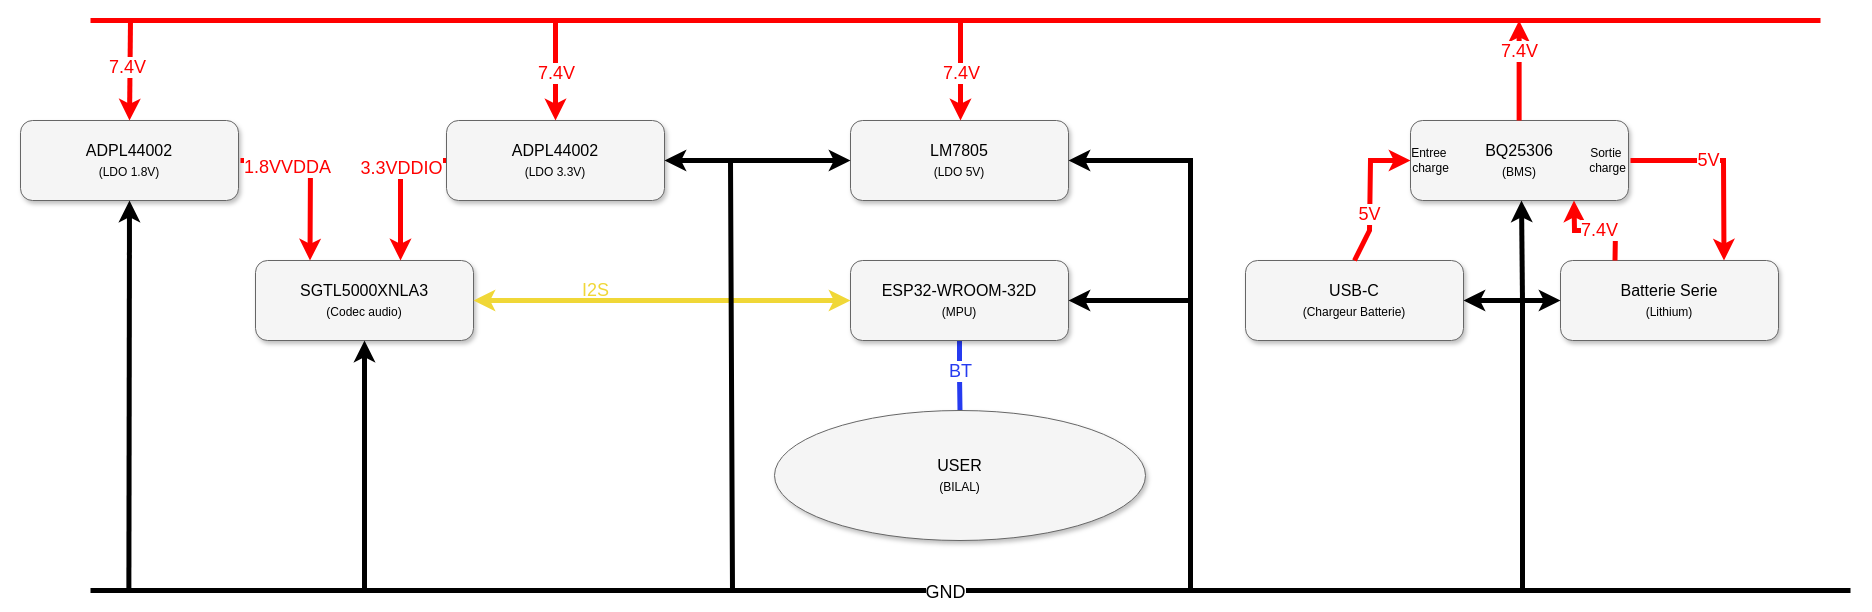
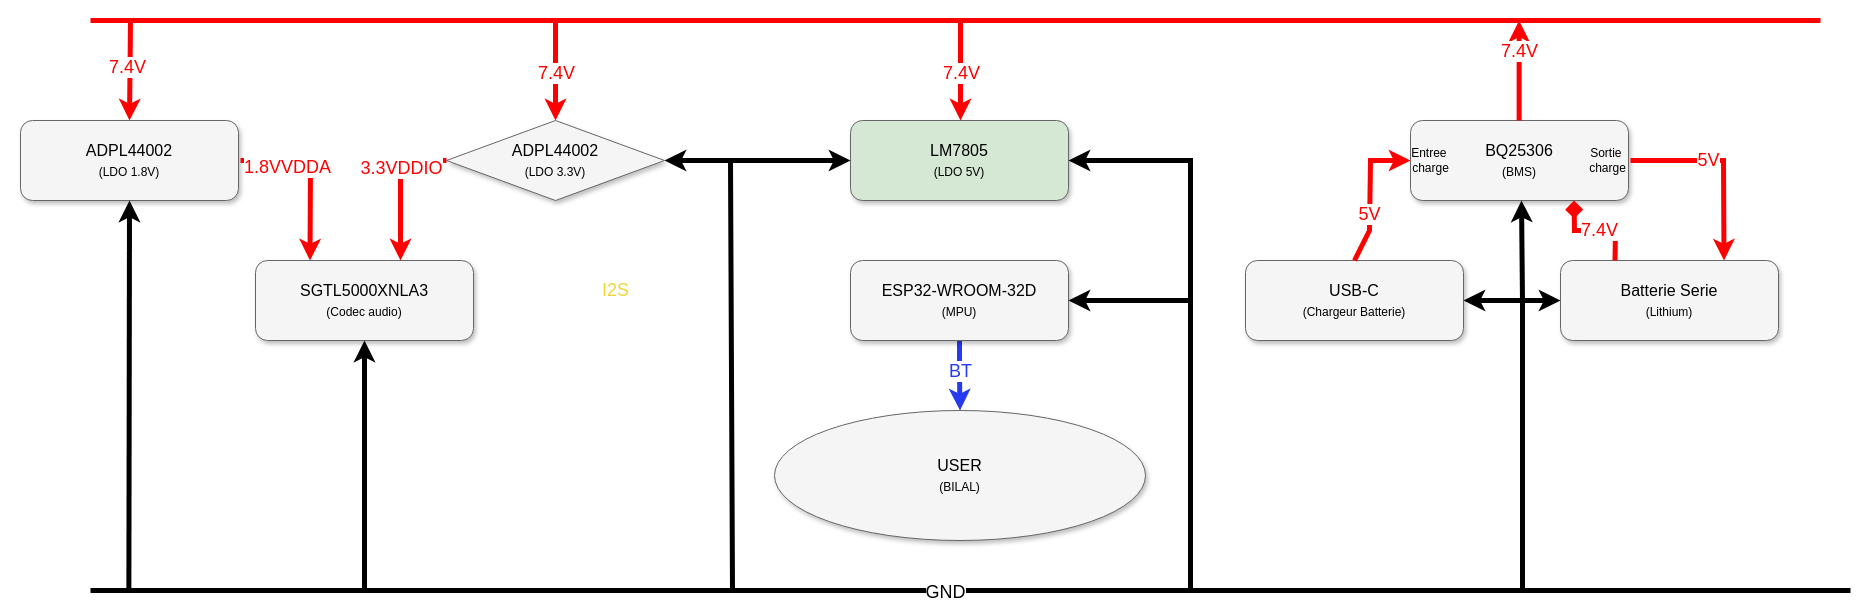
(556, 161) -> (556, 161)
(960, 161) -> (960, 161)
(1574, 217) -> (1574, 217)
(596, 291) -> (616, 291)
(661, 301) -> none
(960, 401) -> (960, 394)
